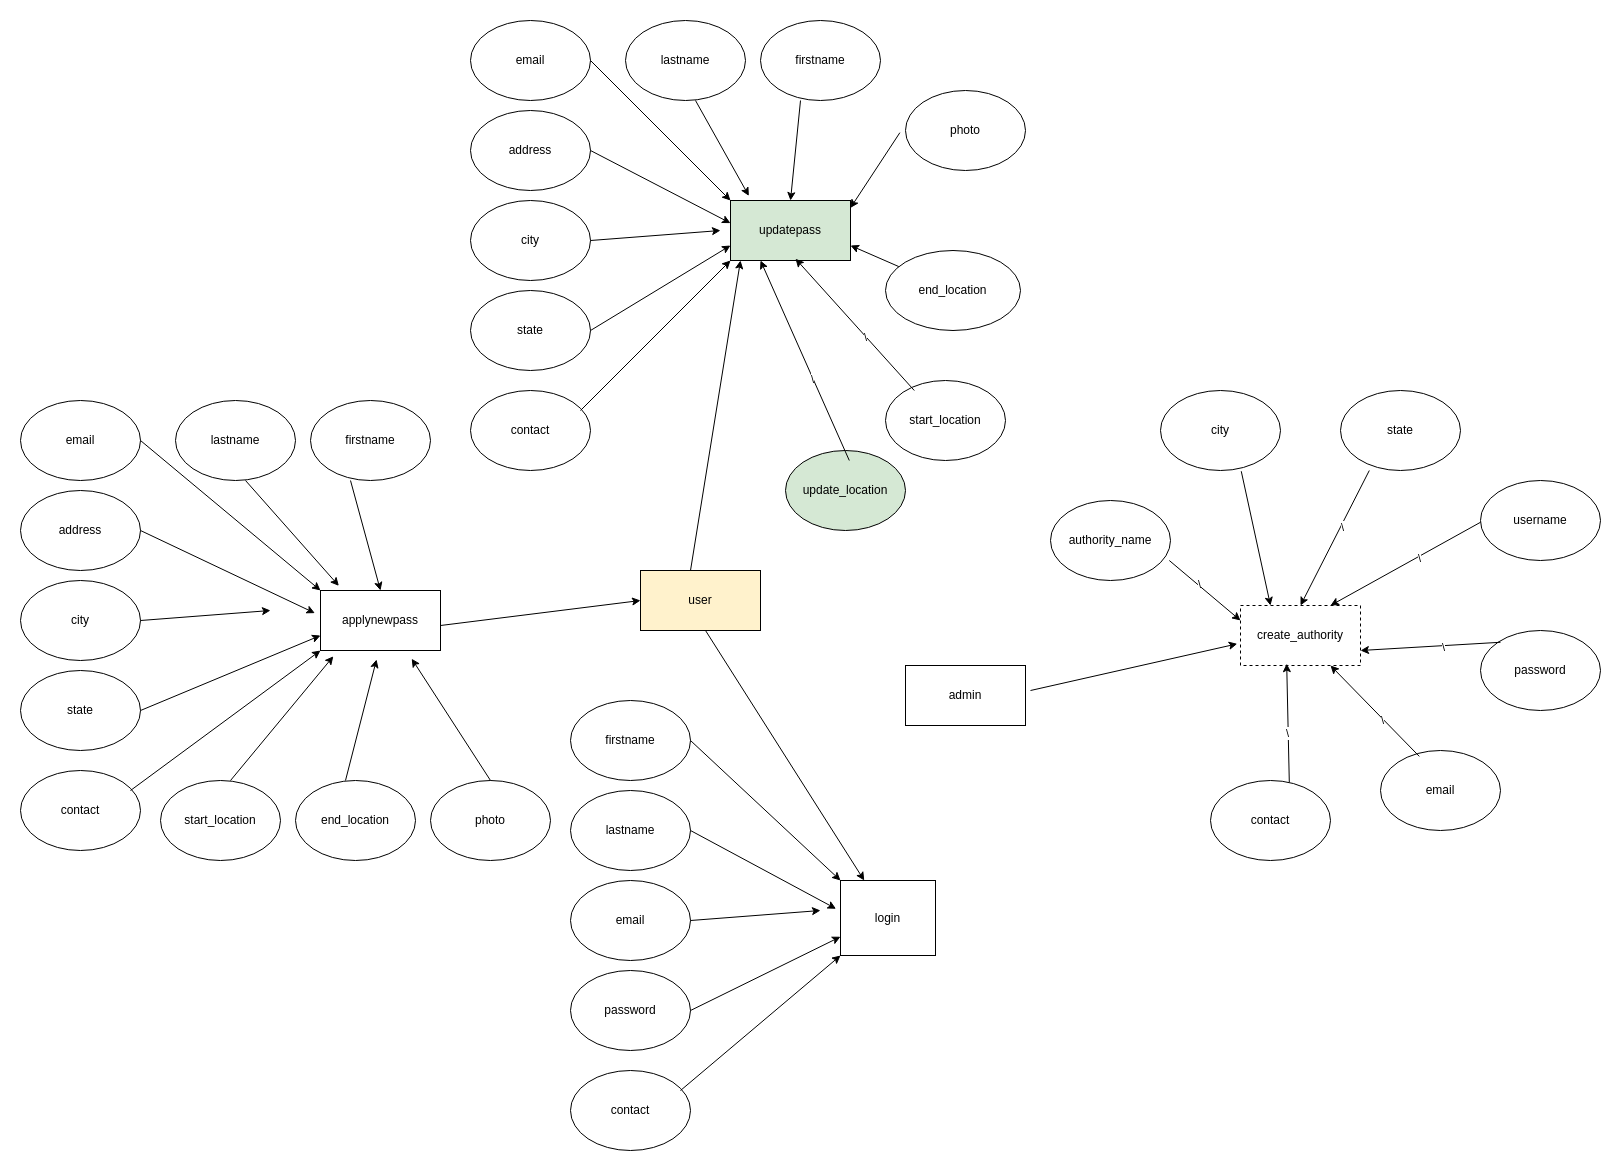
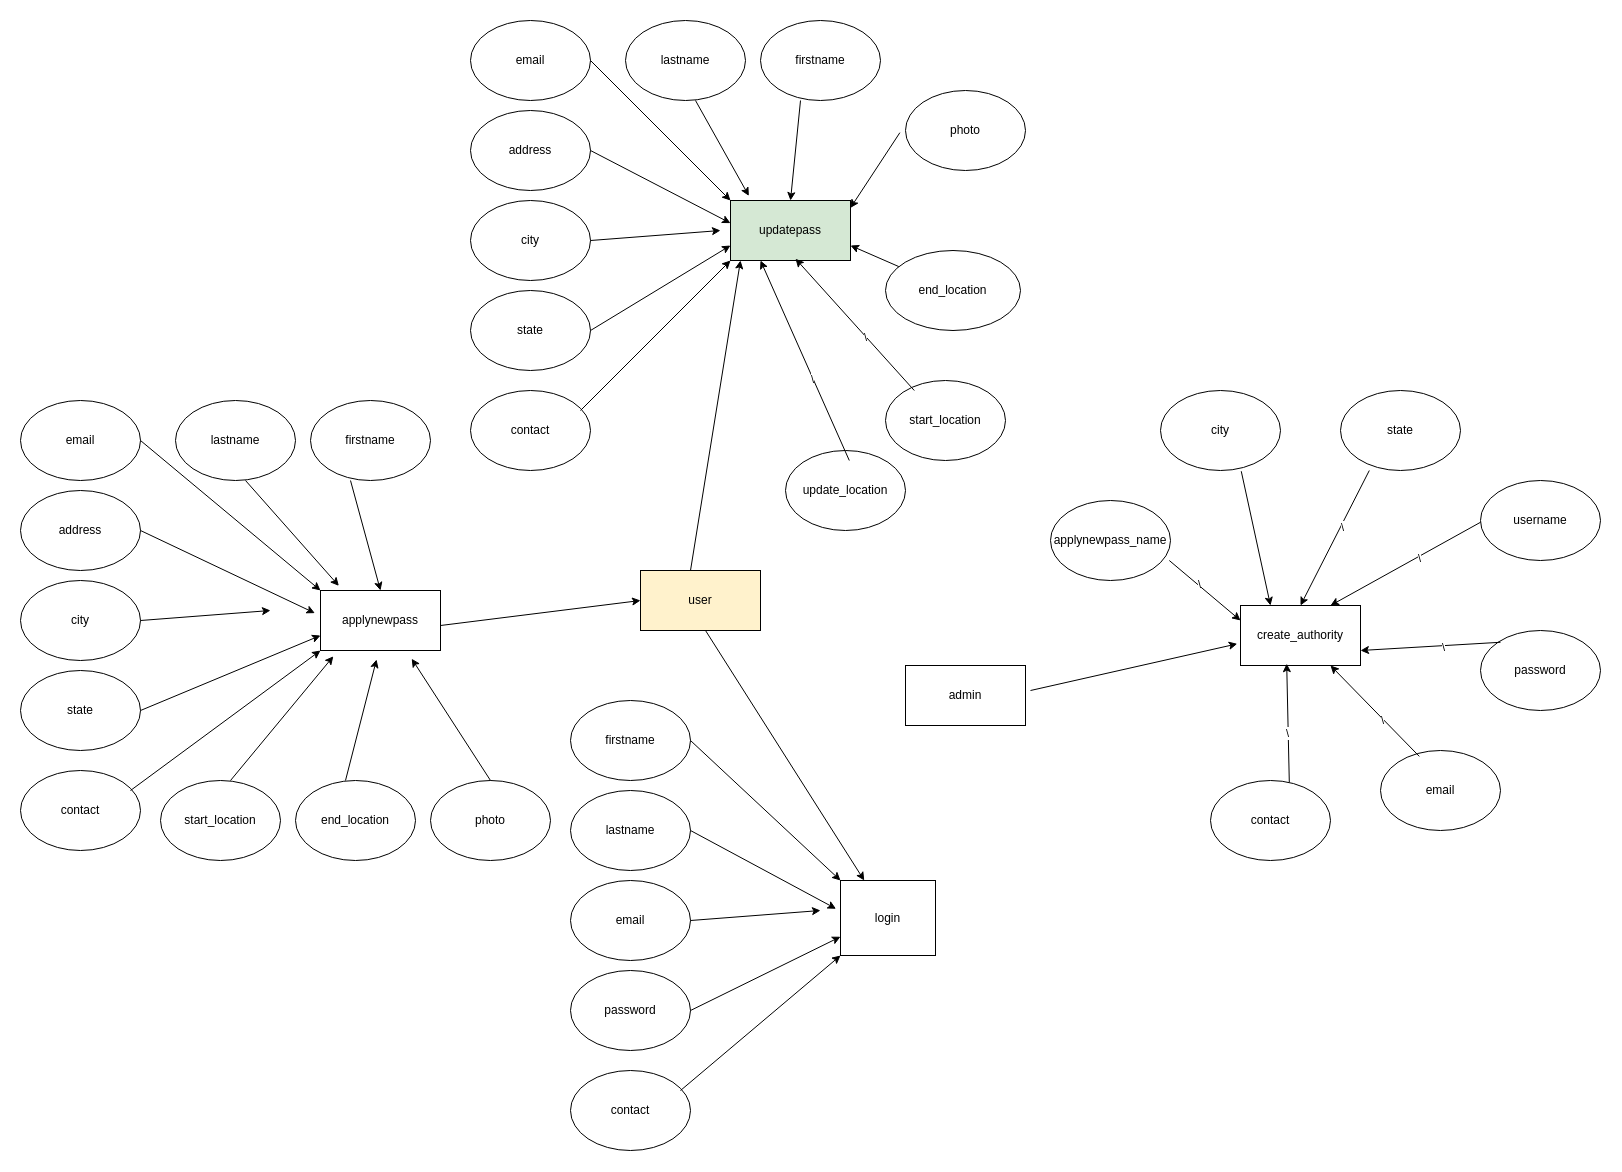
(846, 491) -> (846, 491)
(1111, 541) -> (1111, 541)
(1301, 636) -> (1301, 636)
